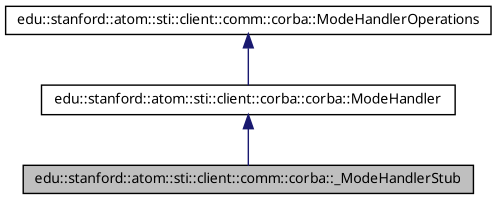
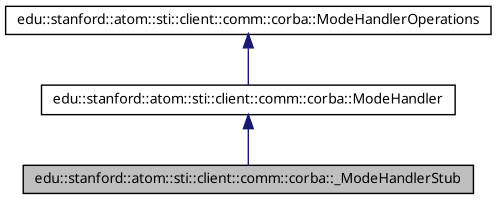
(248, 100) -> (248, 100)
